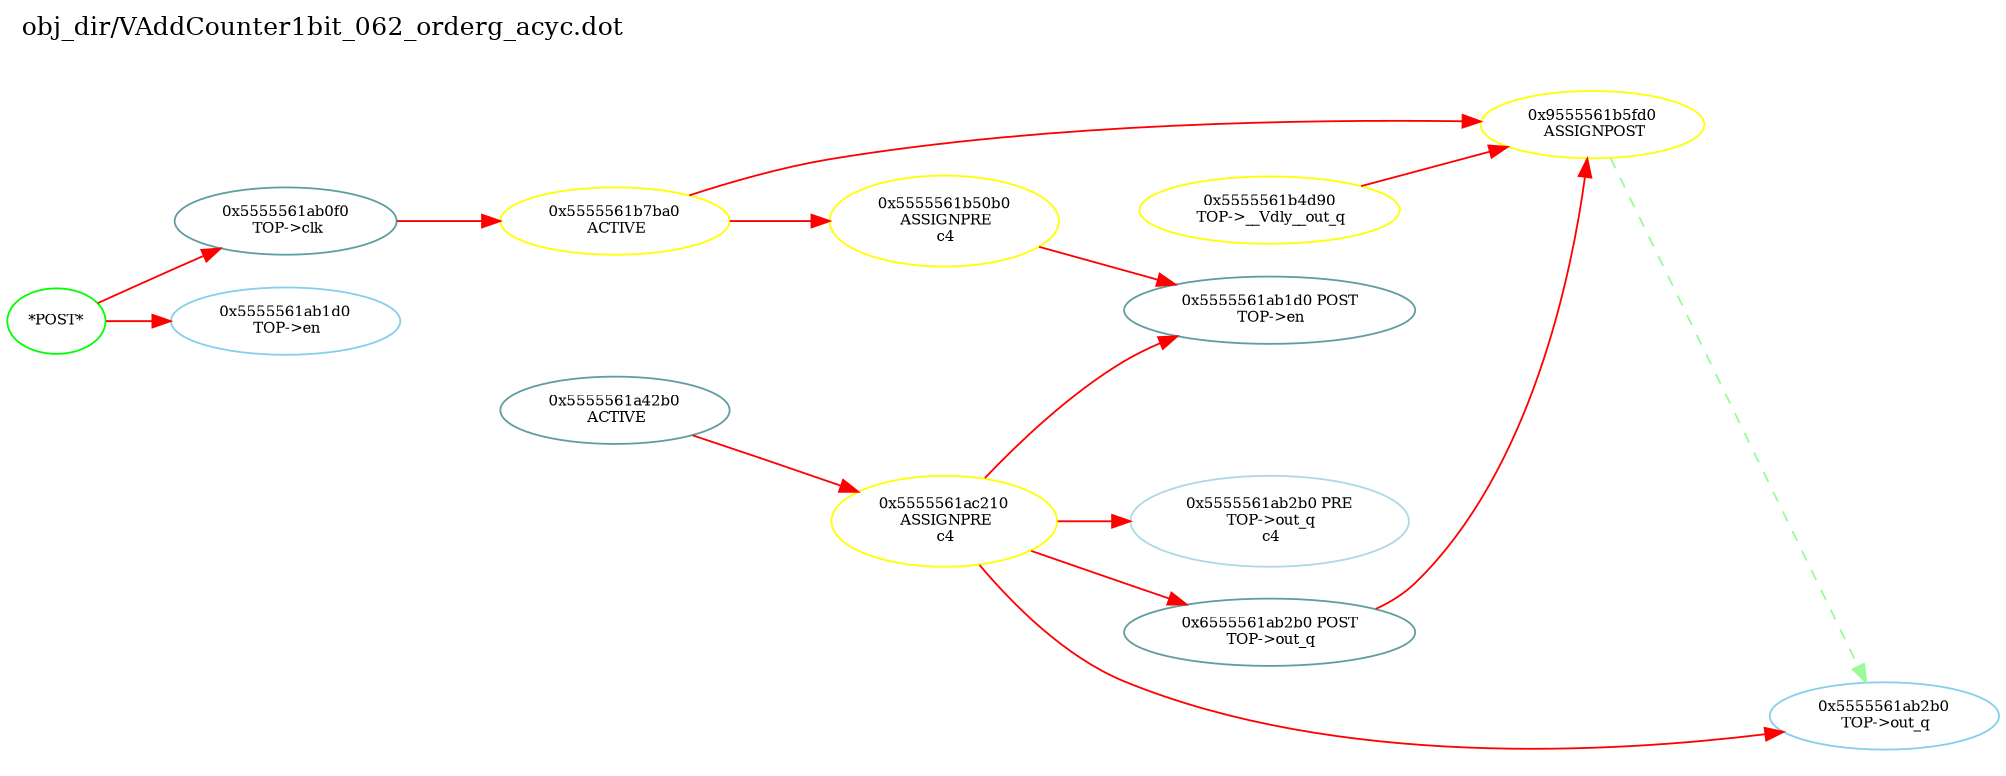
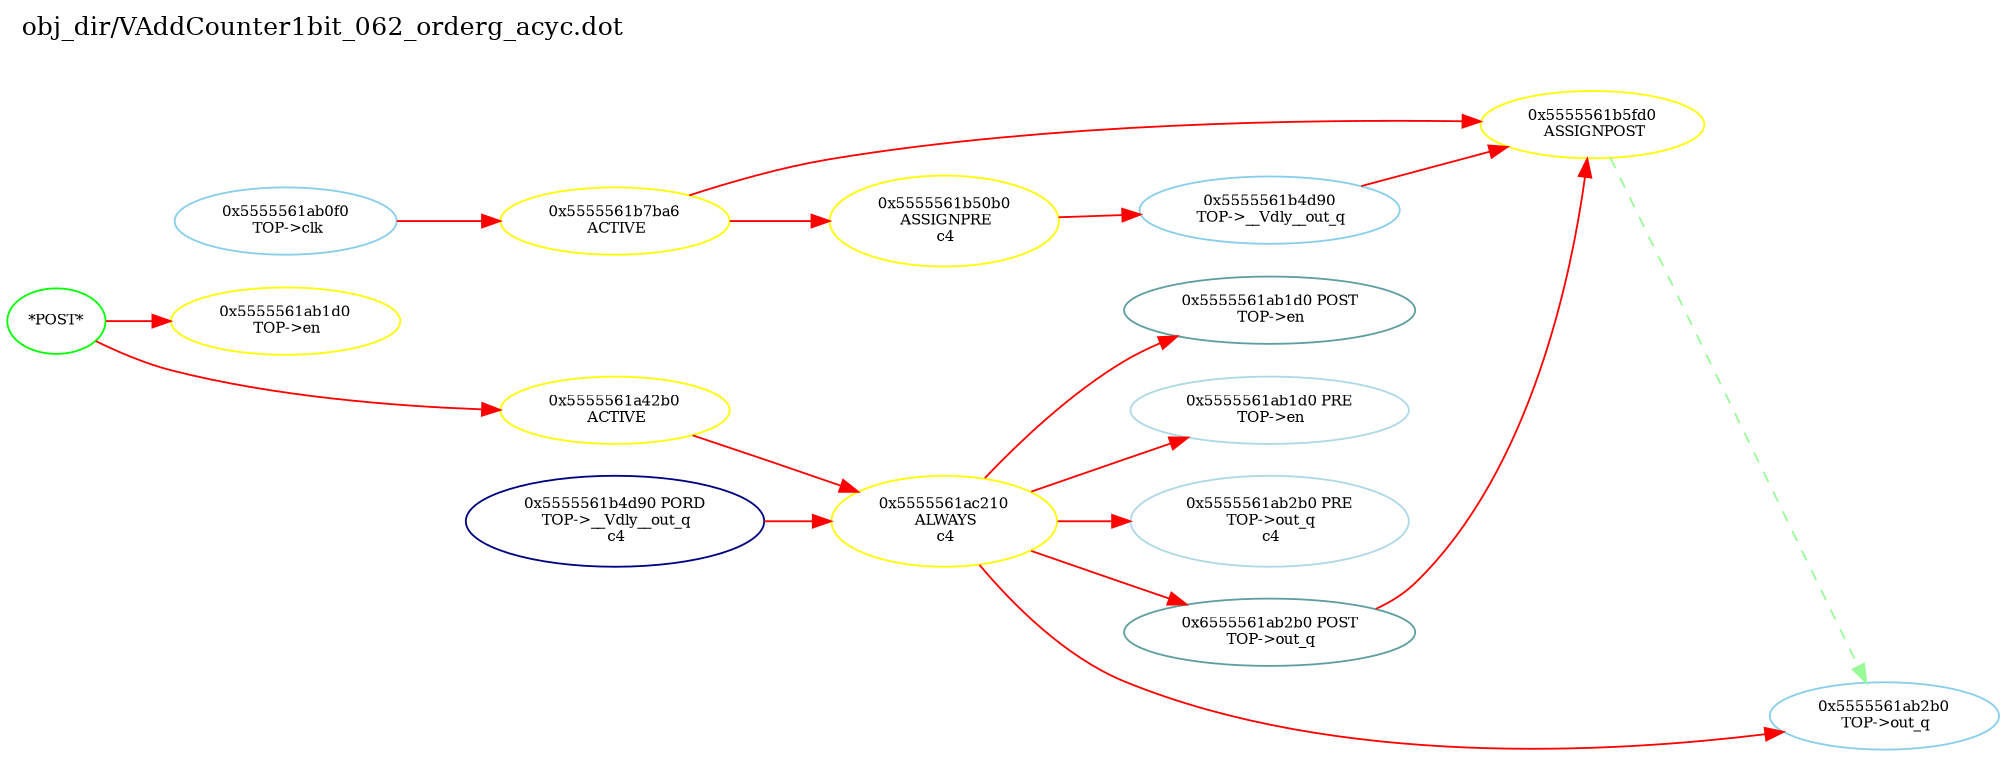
(1592, 125) -> (1592, 125)
(1270, 210) -> (1270, 210)
(286, 221) -> (286, 221)
(615, 221) -> (615, 221)
(1098, 263) -> (1090, 216)
(151, 279) -> (285, 392)
(286, 321) -> (286, 321)
(615, 410) -> (615, 410)
none -> (1270, 410)
none -> (615, 521)
(944, 521) -> (944, 521)
